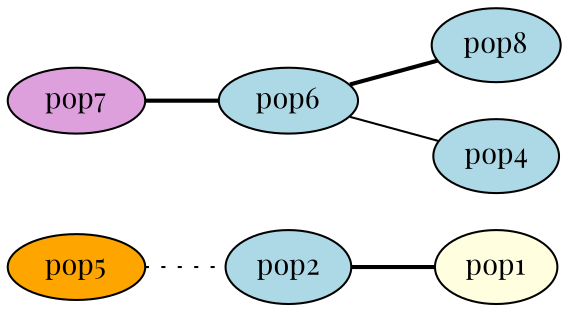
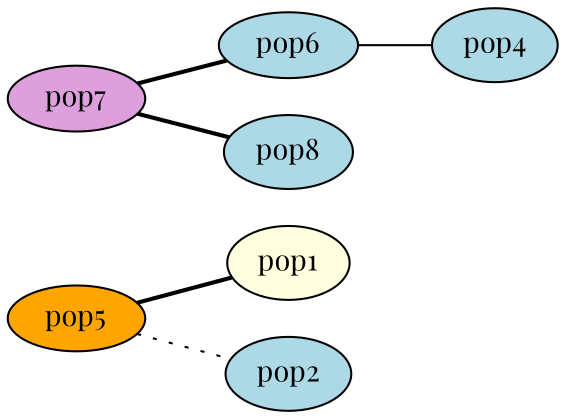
(394, 73) -> (183, 126)
(393, 267) -> (184, 290)
